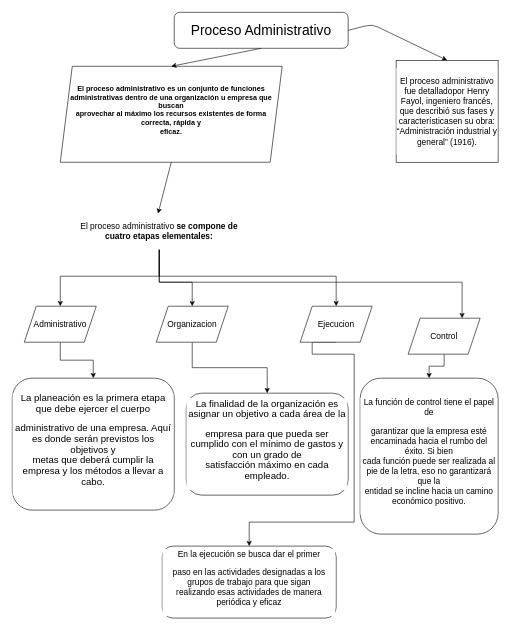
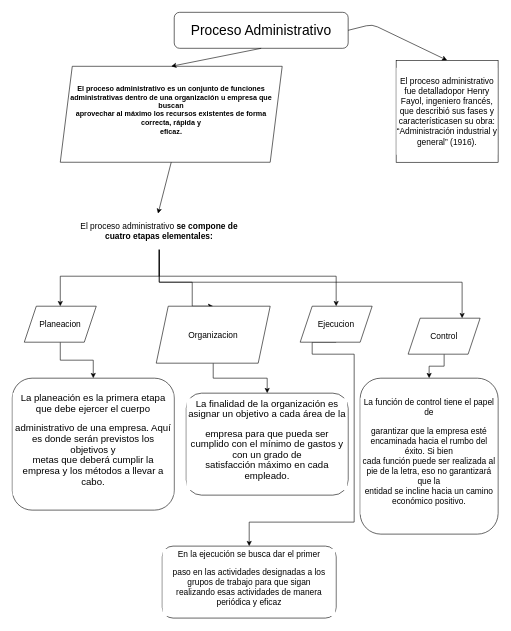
(60, 324) -> (60, 324)
(192, 324) -> (213, 335)
